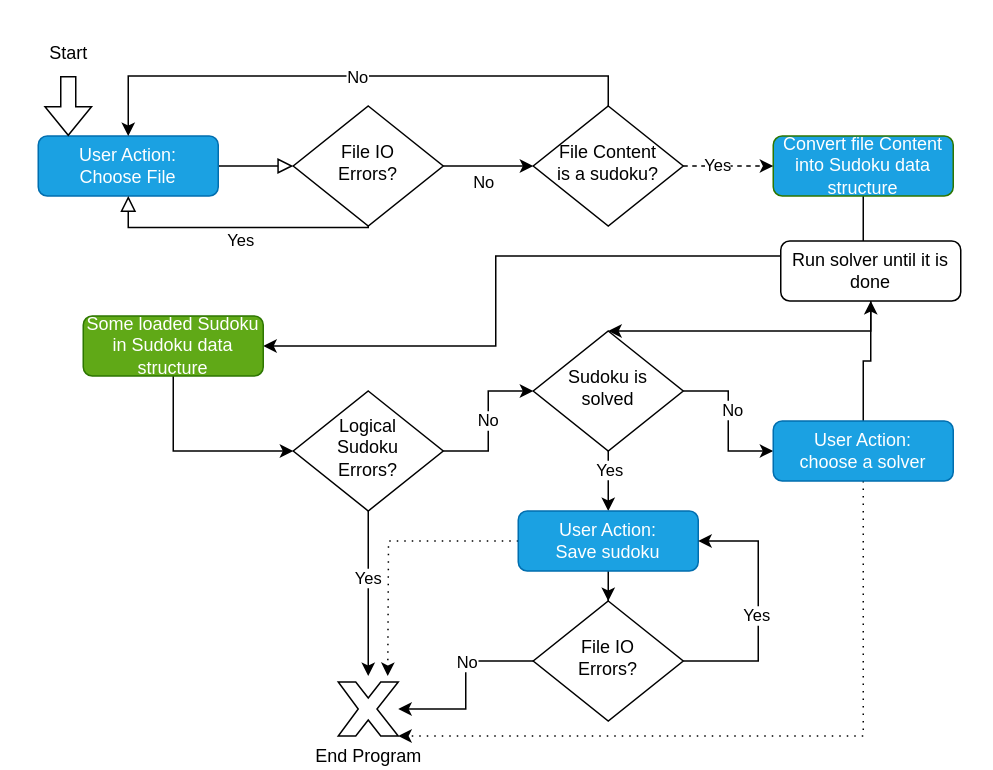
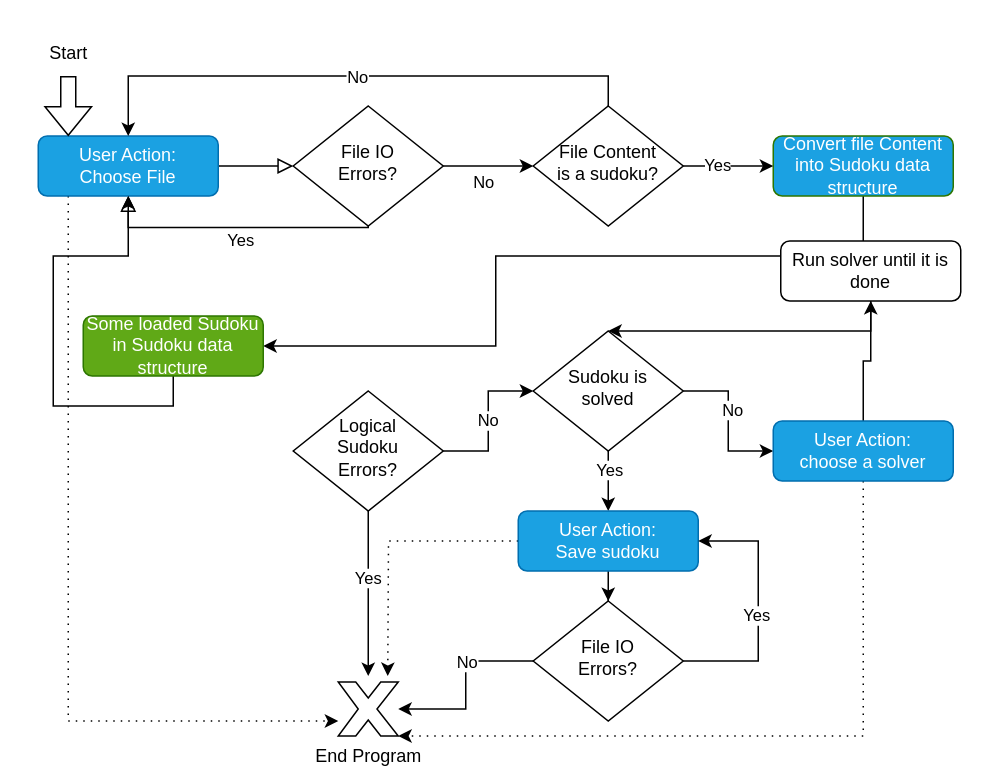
(747, 166) -> (747, 166)
(204, 451) -> (53, 342)
none -> (68, 588)
